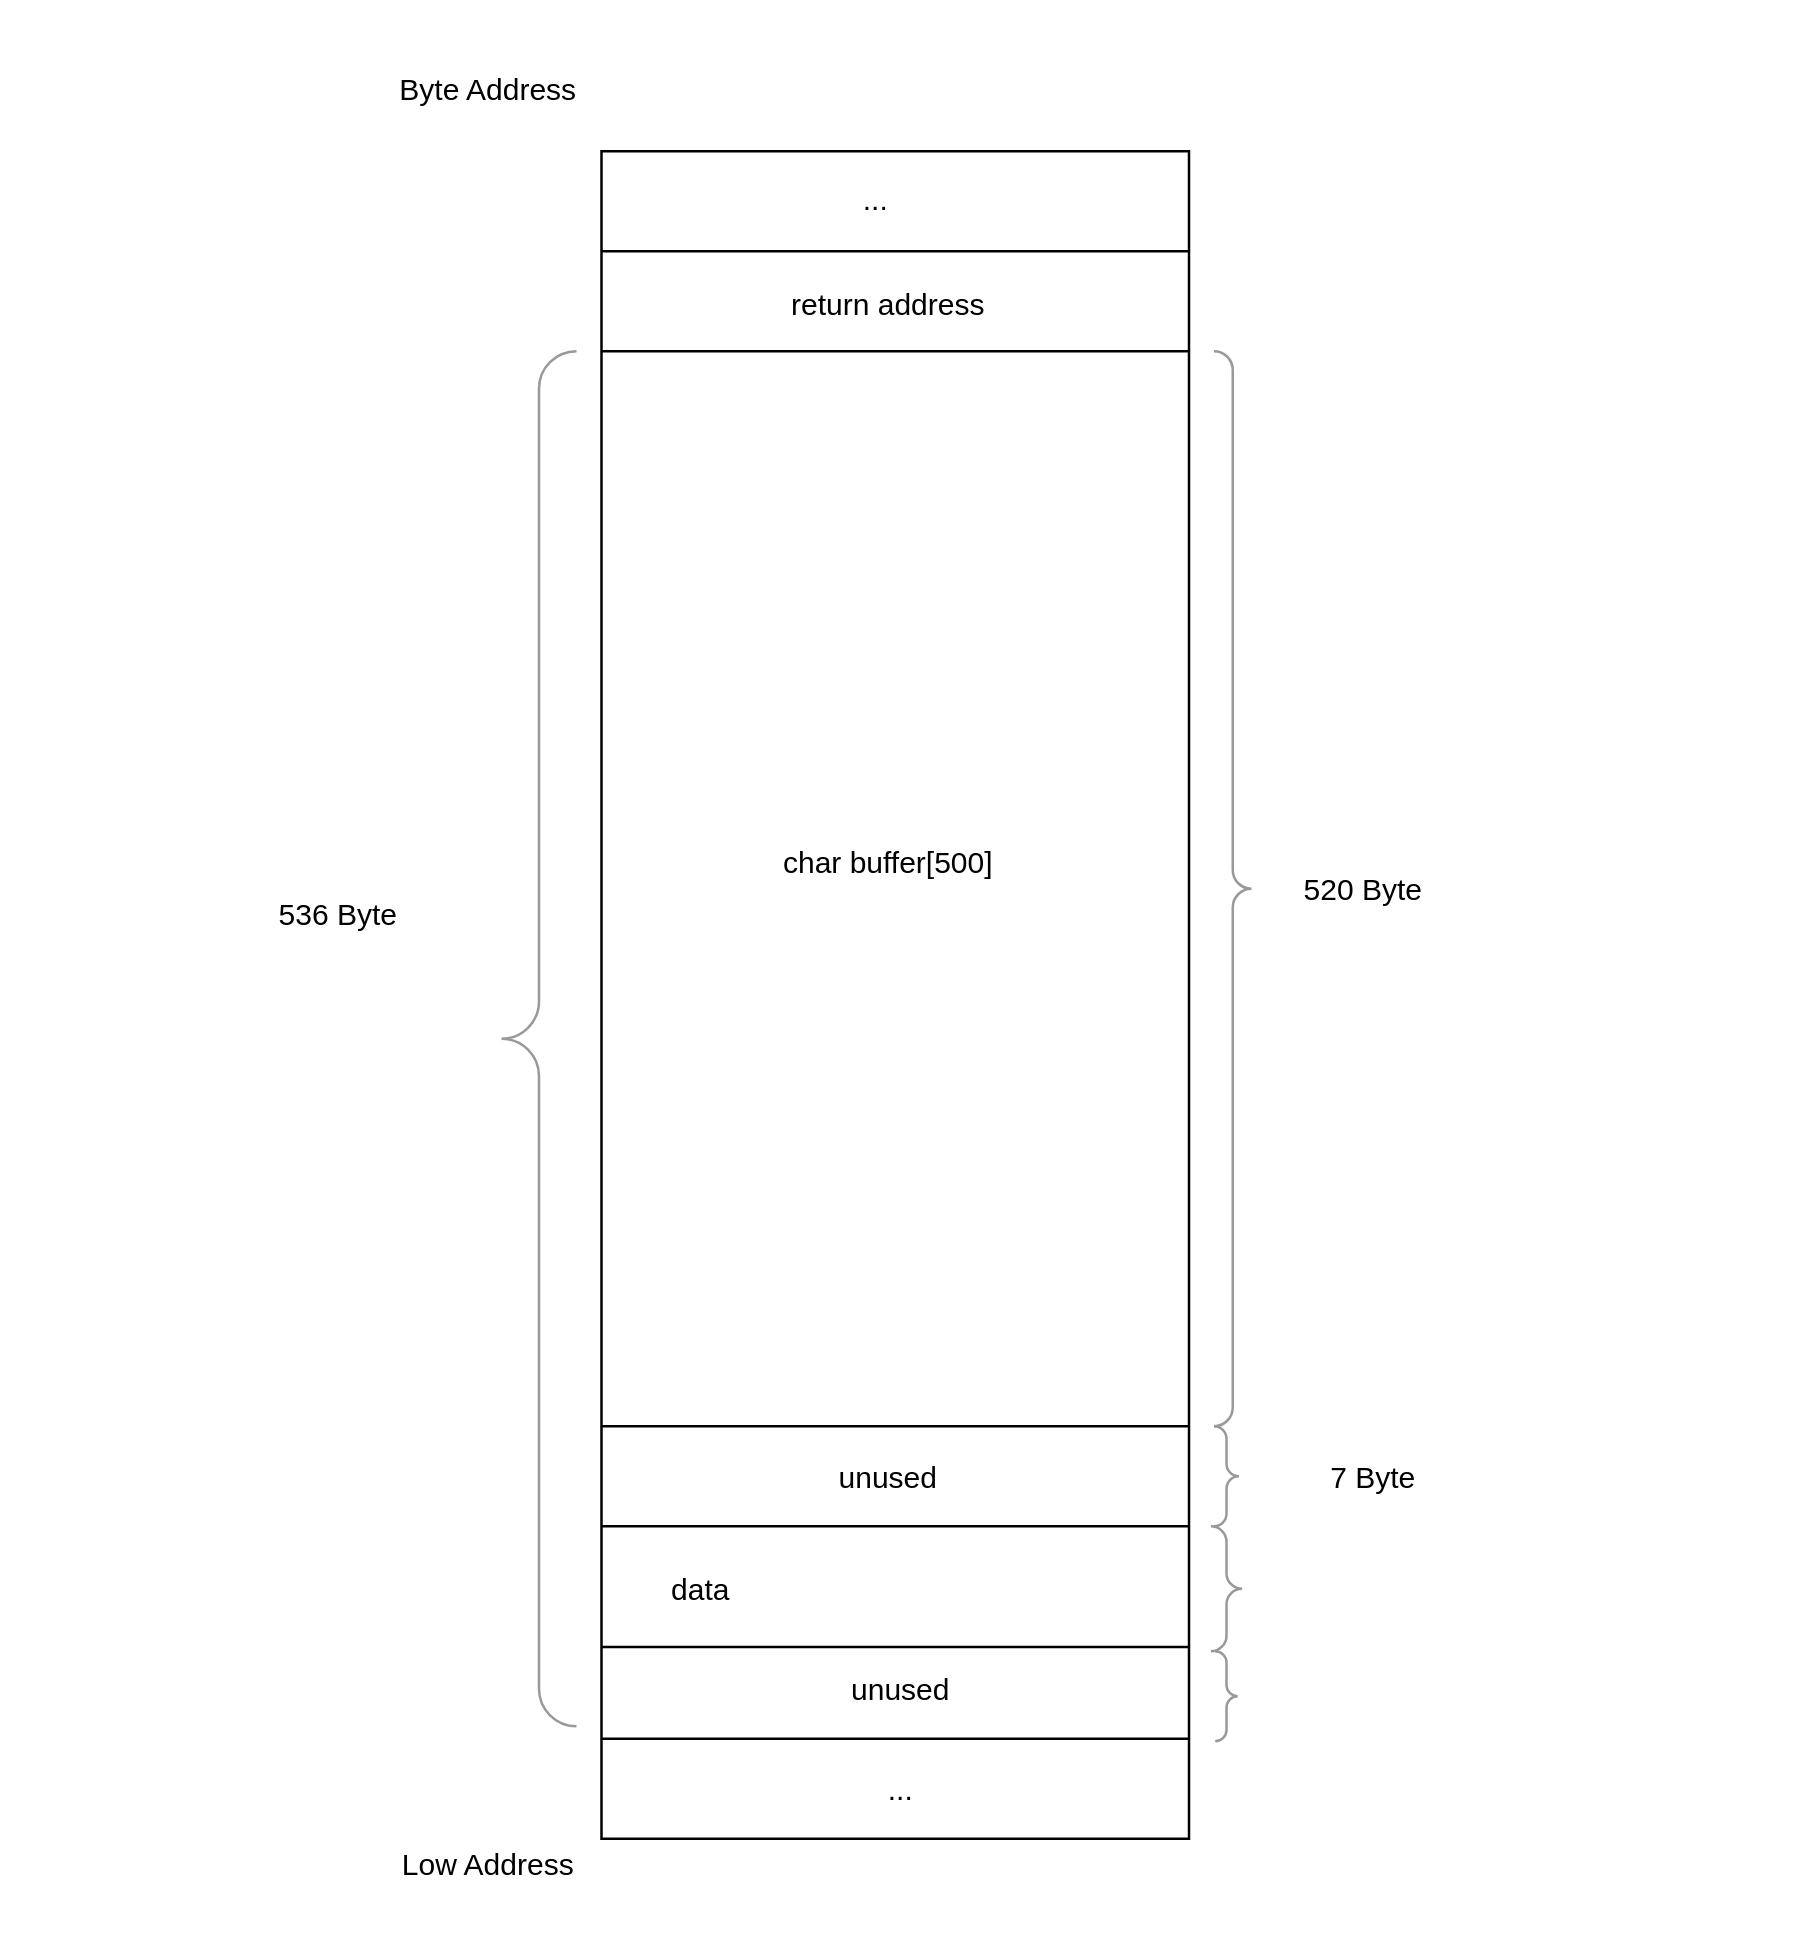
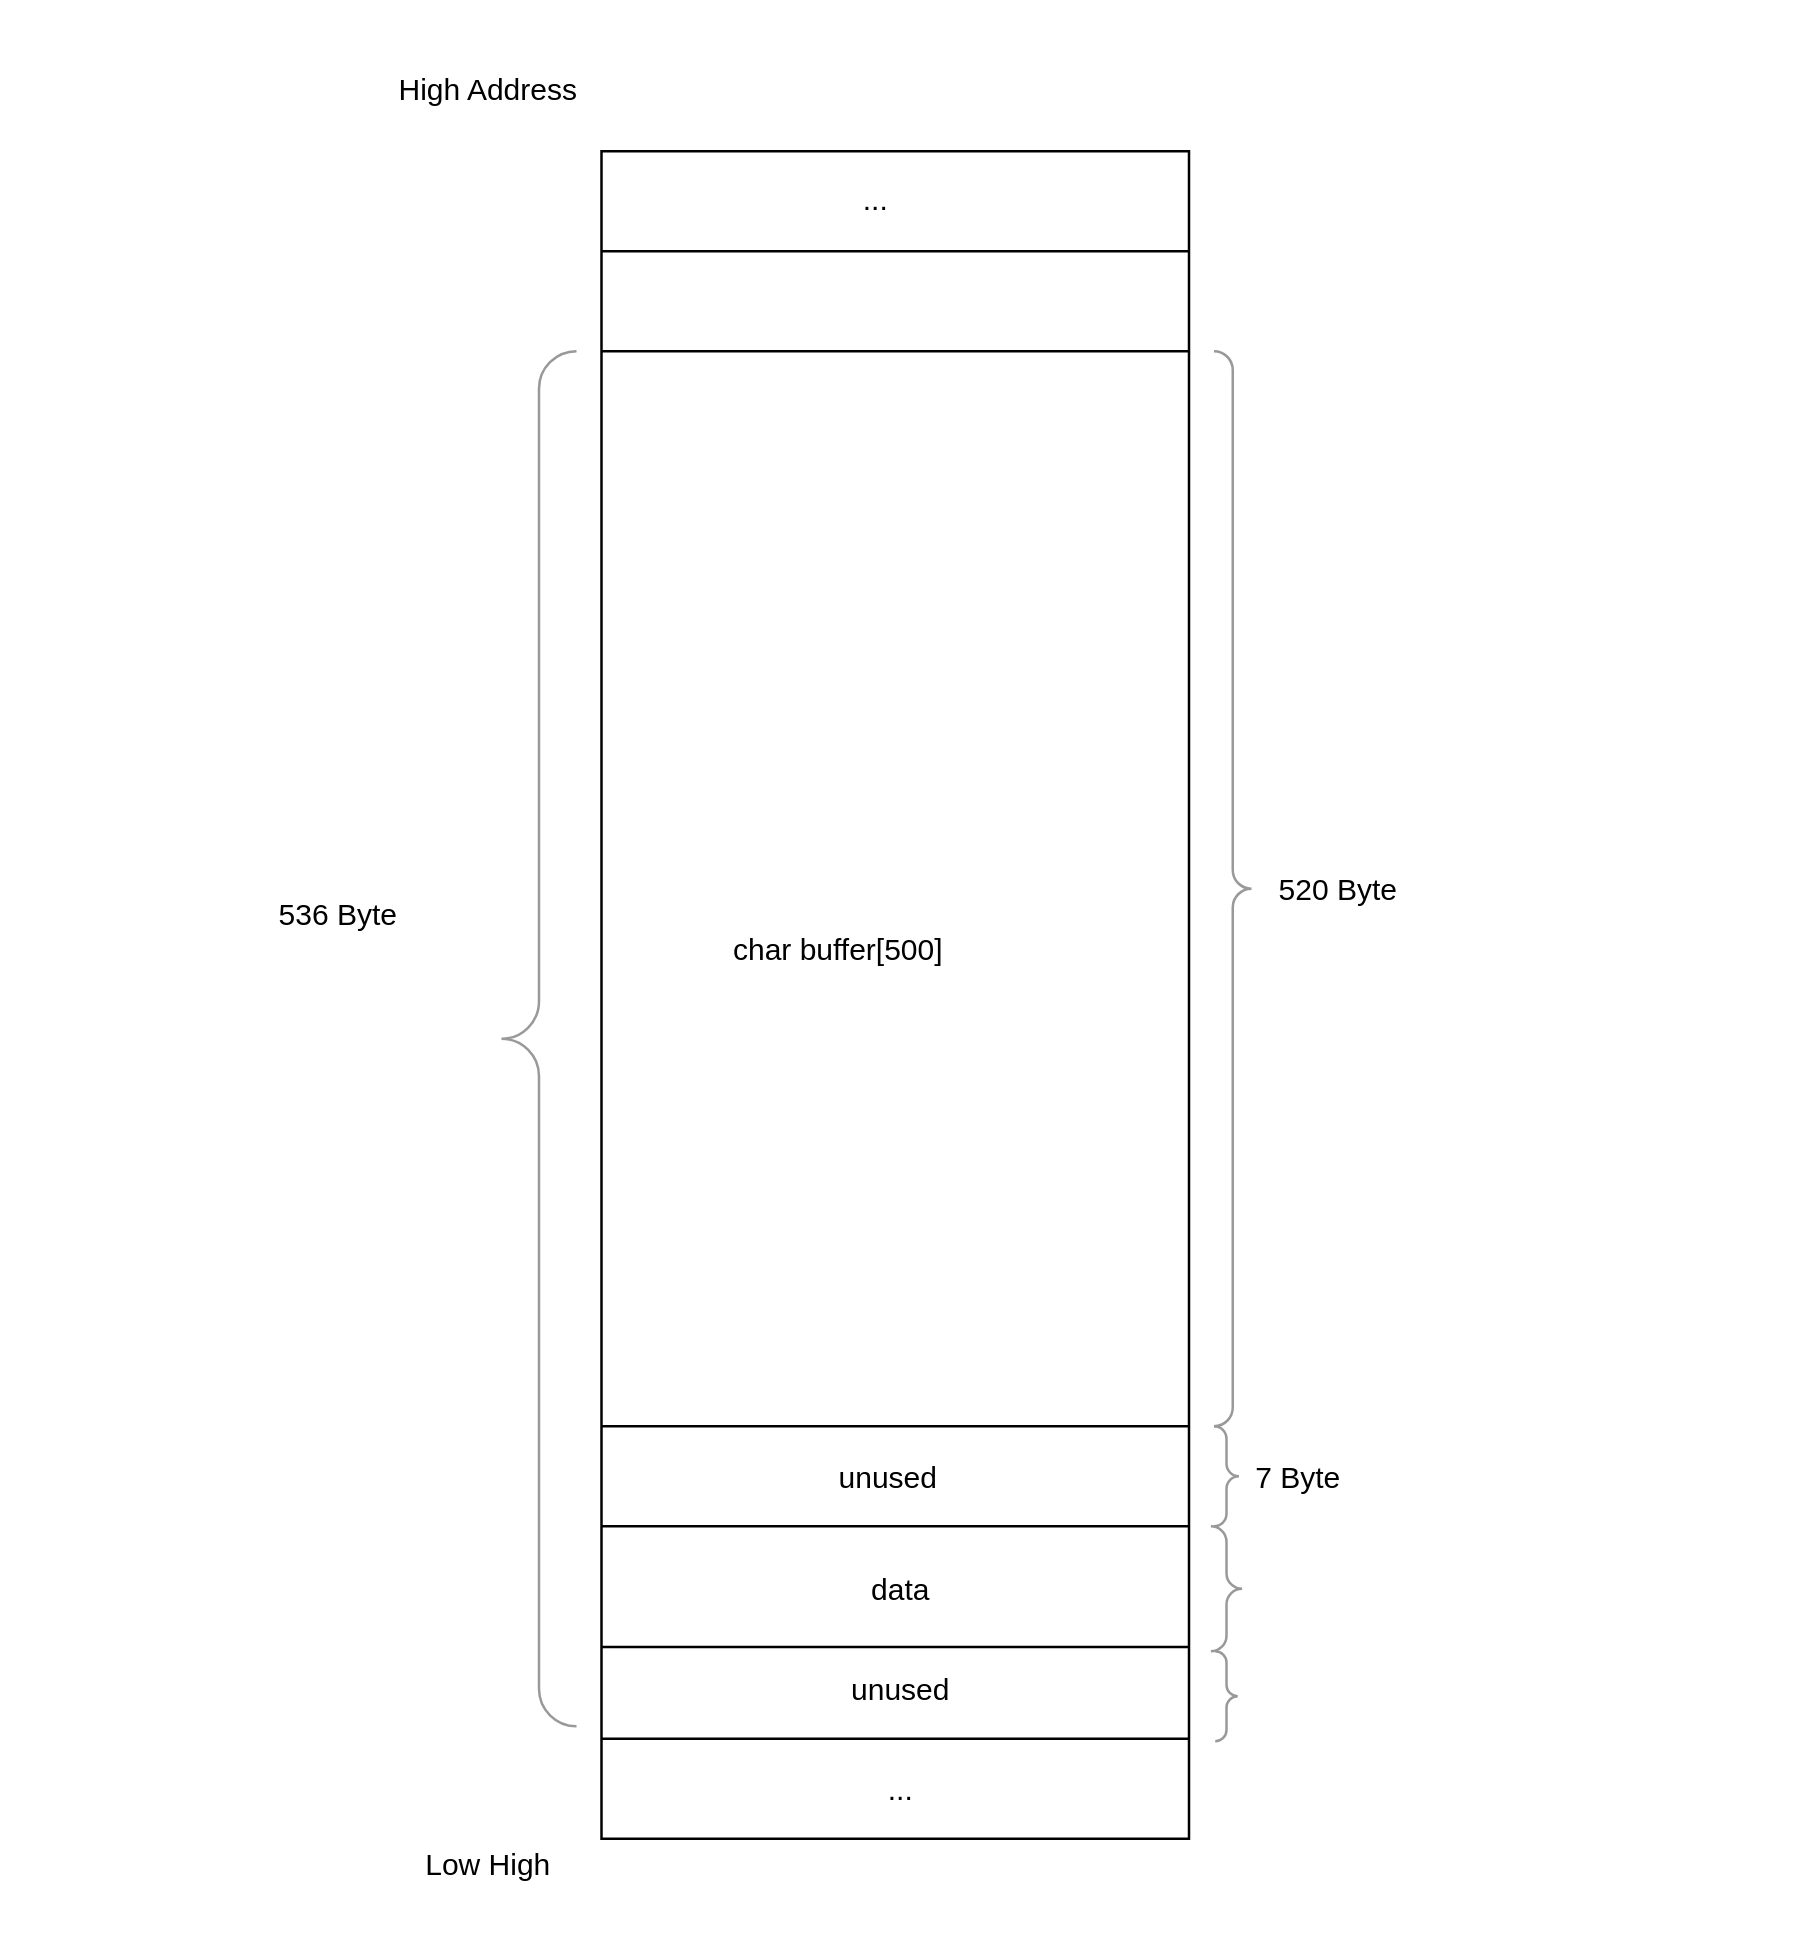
(488, 90) -> (488, 90)
(889, 304) -> none
(889, 864) -> (839, 951)
(1364, 889) -> (1339, 889)
(1401, 1476) -> (1326, 1476)
(701, 1589) -> (901, 1589)
(488, 1865) -> (488, 1865)
